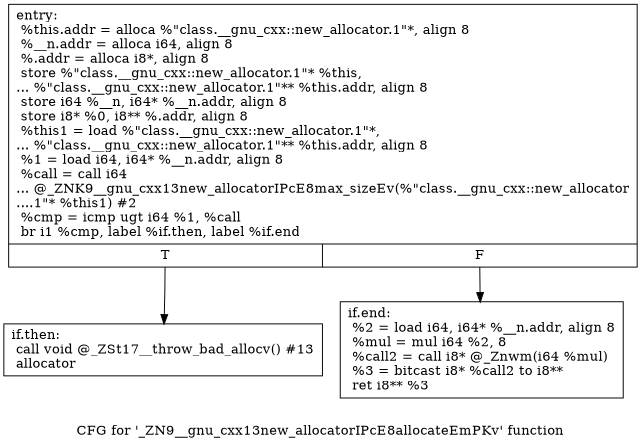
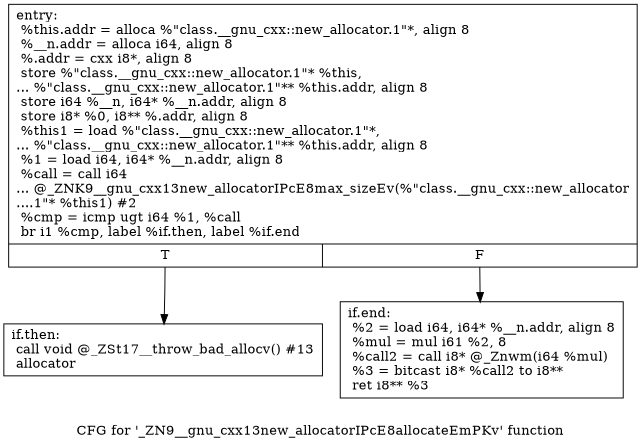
(113, 59) -> (105, 59)
(428, 342) -> (428, 342)
